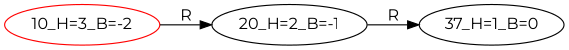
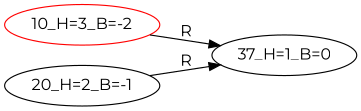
(180, 25) -> (179, 39)
